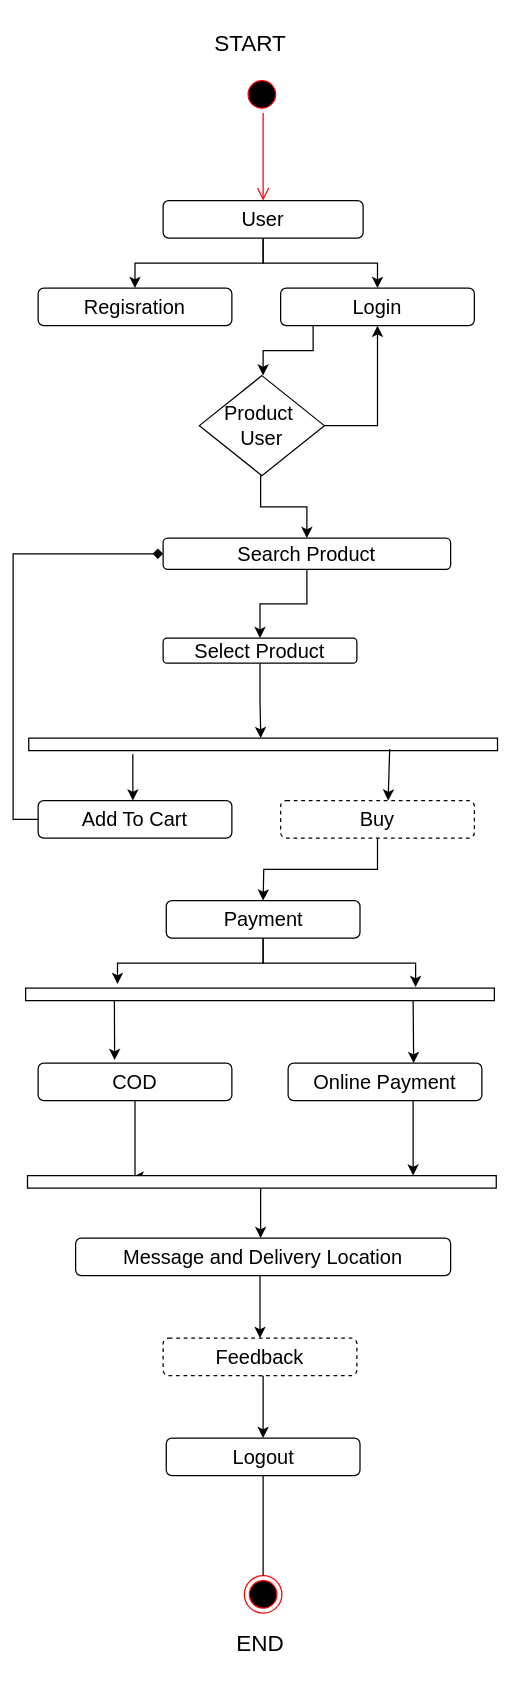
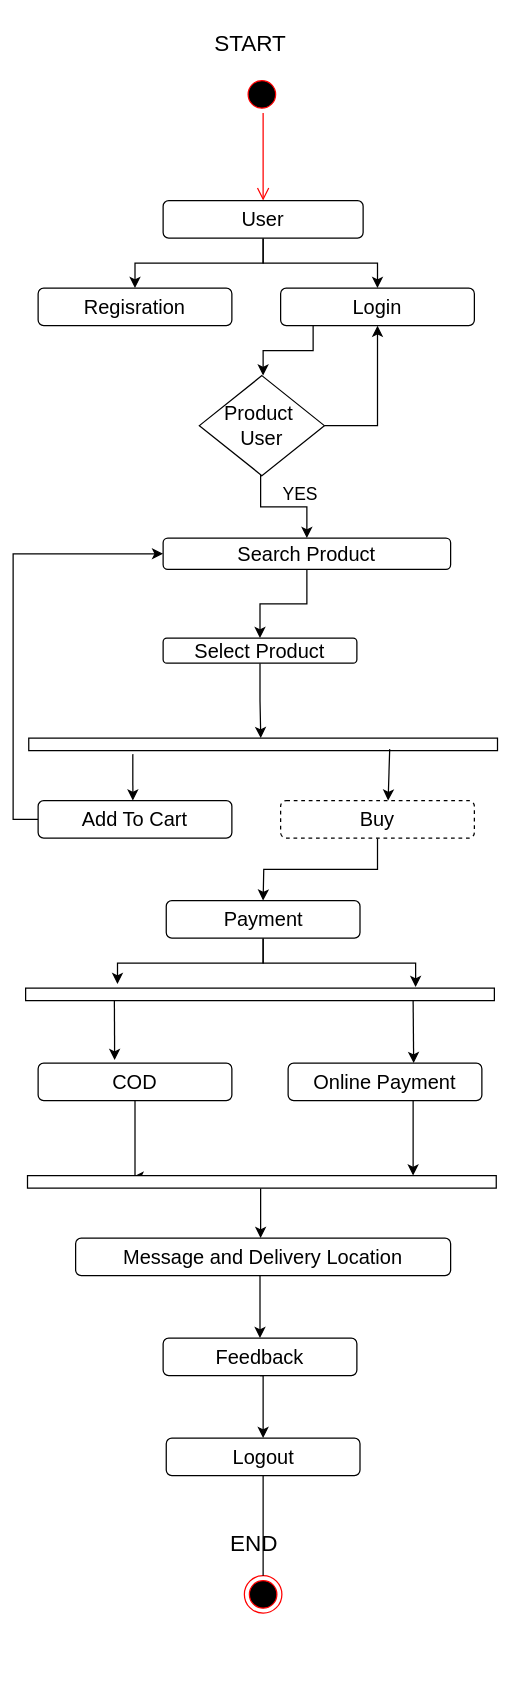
none -> (301, 494)
(152, 554) -> (153, 554)
(260, 1357) -> (260, 1357)
(260, 1644) -> (254, 1544)
